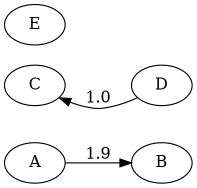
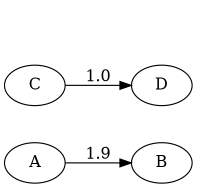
(35, 25) -> none
(104, 108) -> (93, 85)
